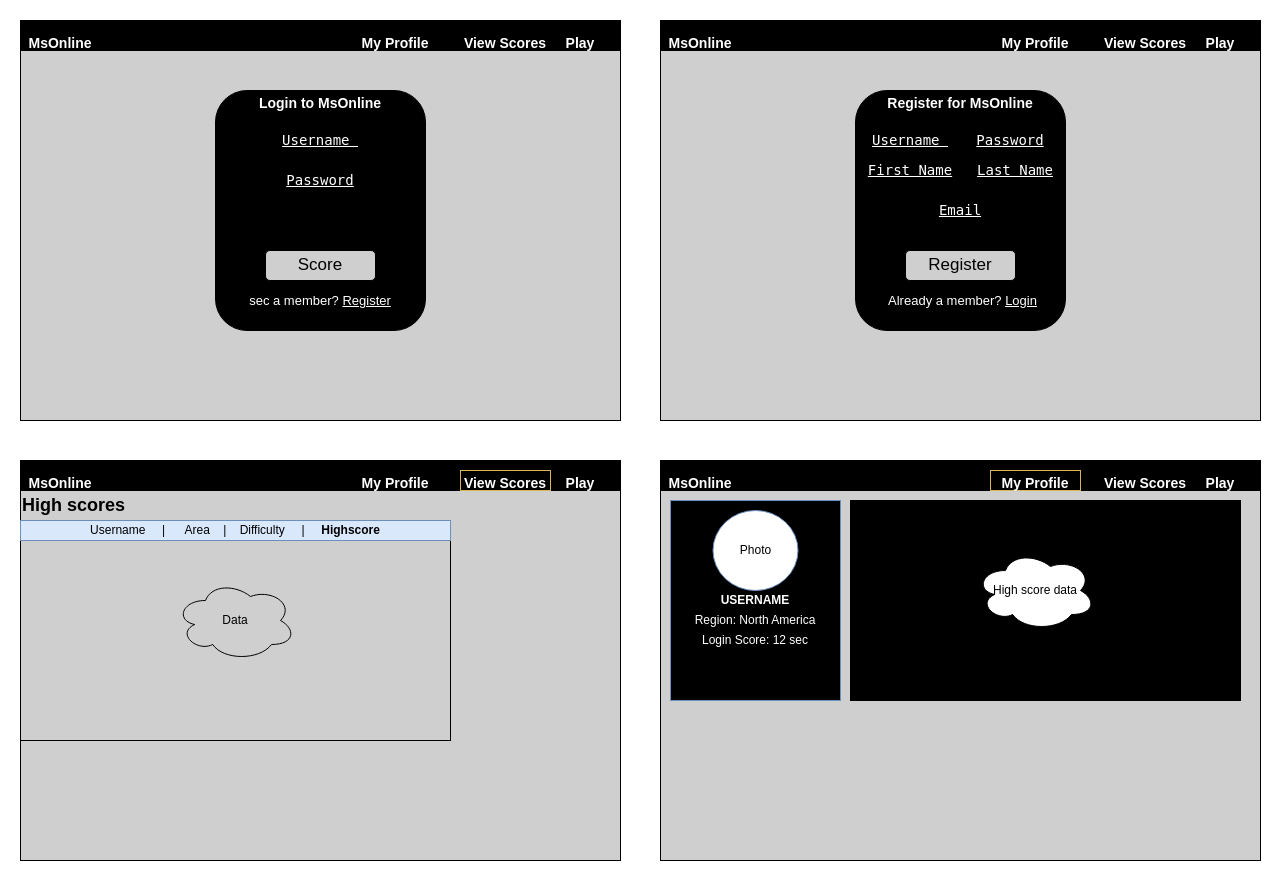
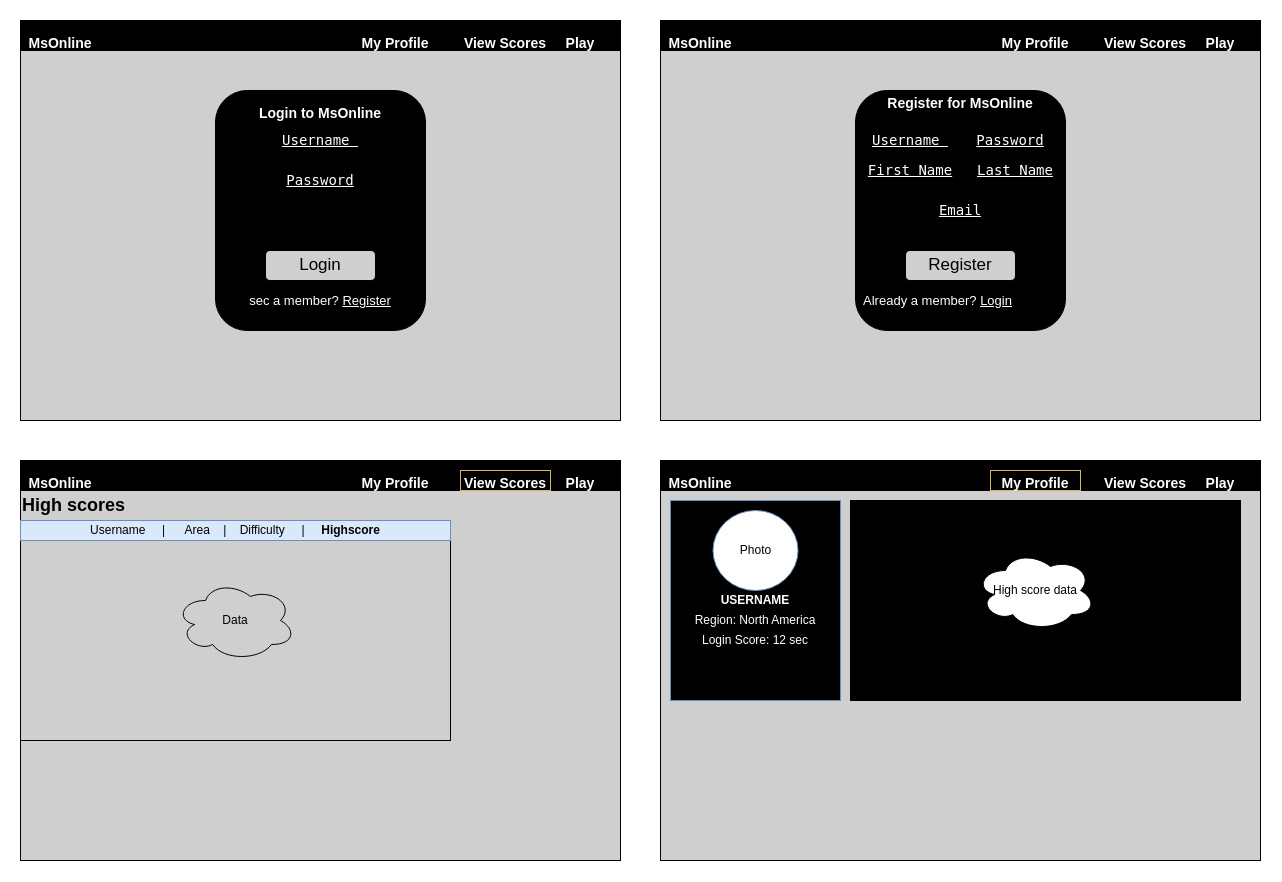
(321, 101) -> (321, 111)
(321, 266) -> (321, 266)
(963, 301) -> (938, 301)
